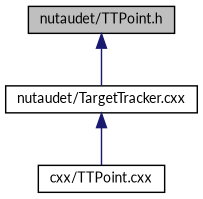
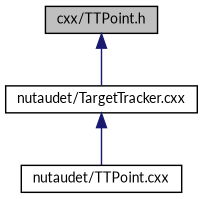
(101, 20) -> (101, 20)
(101, 179) -> (101, 179)
